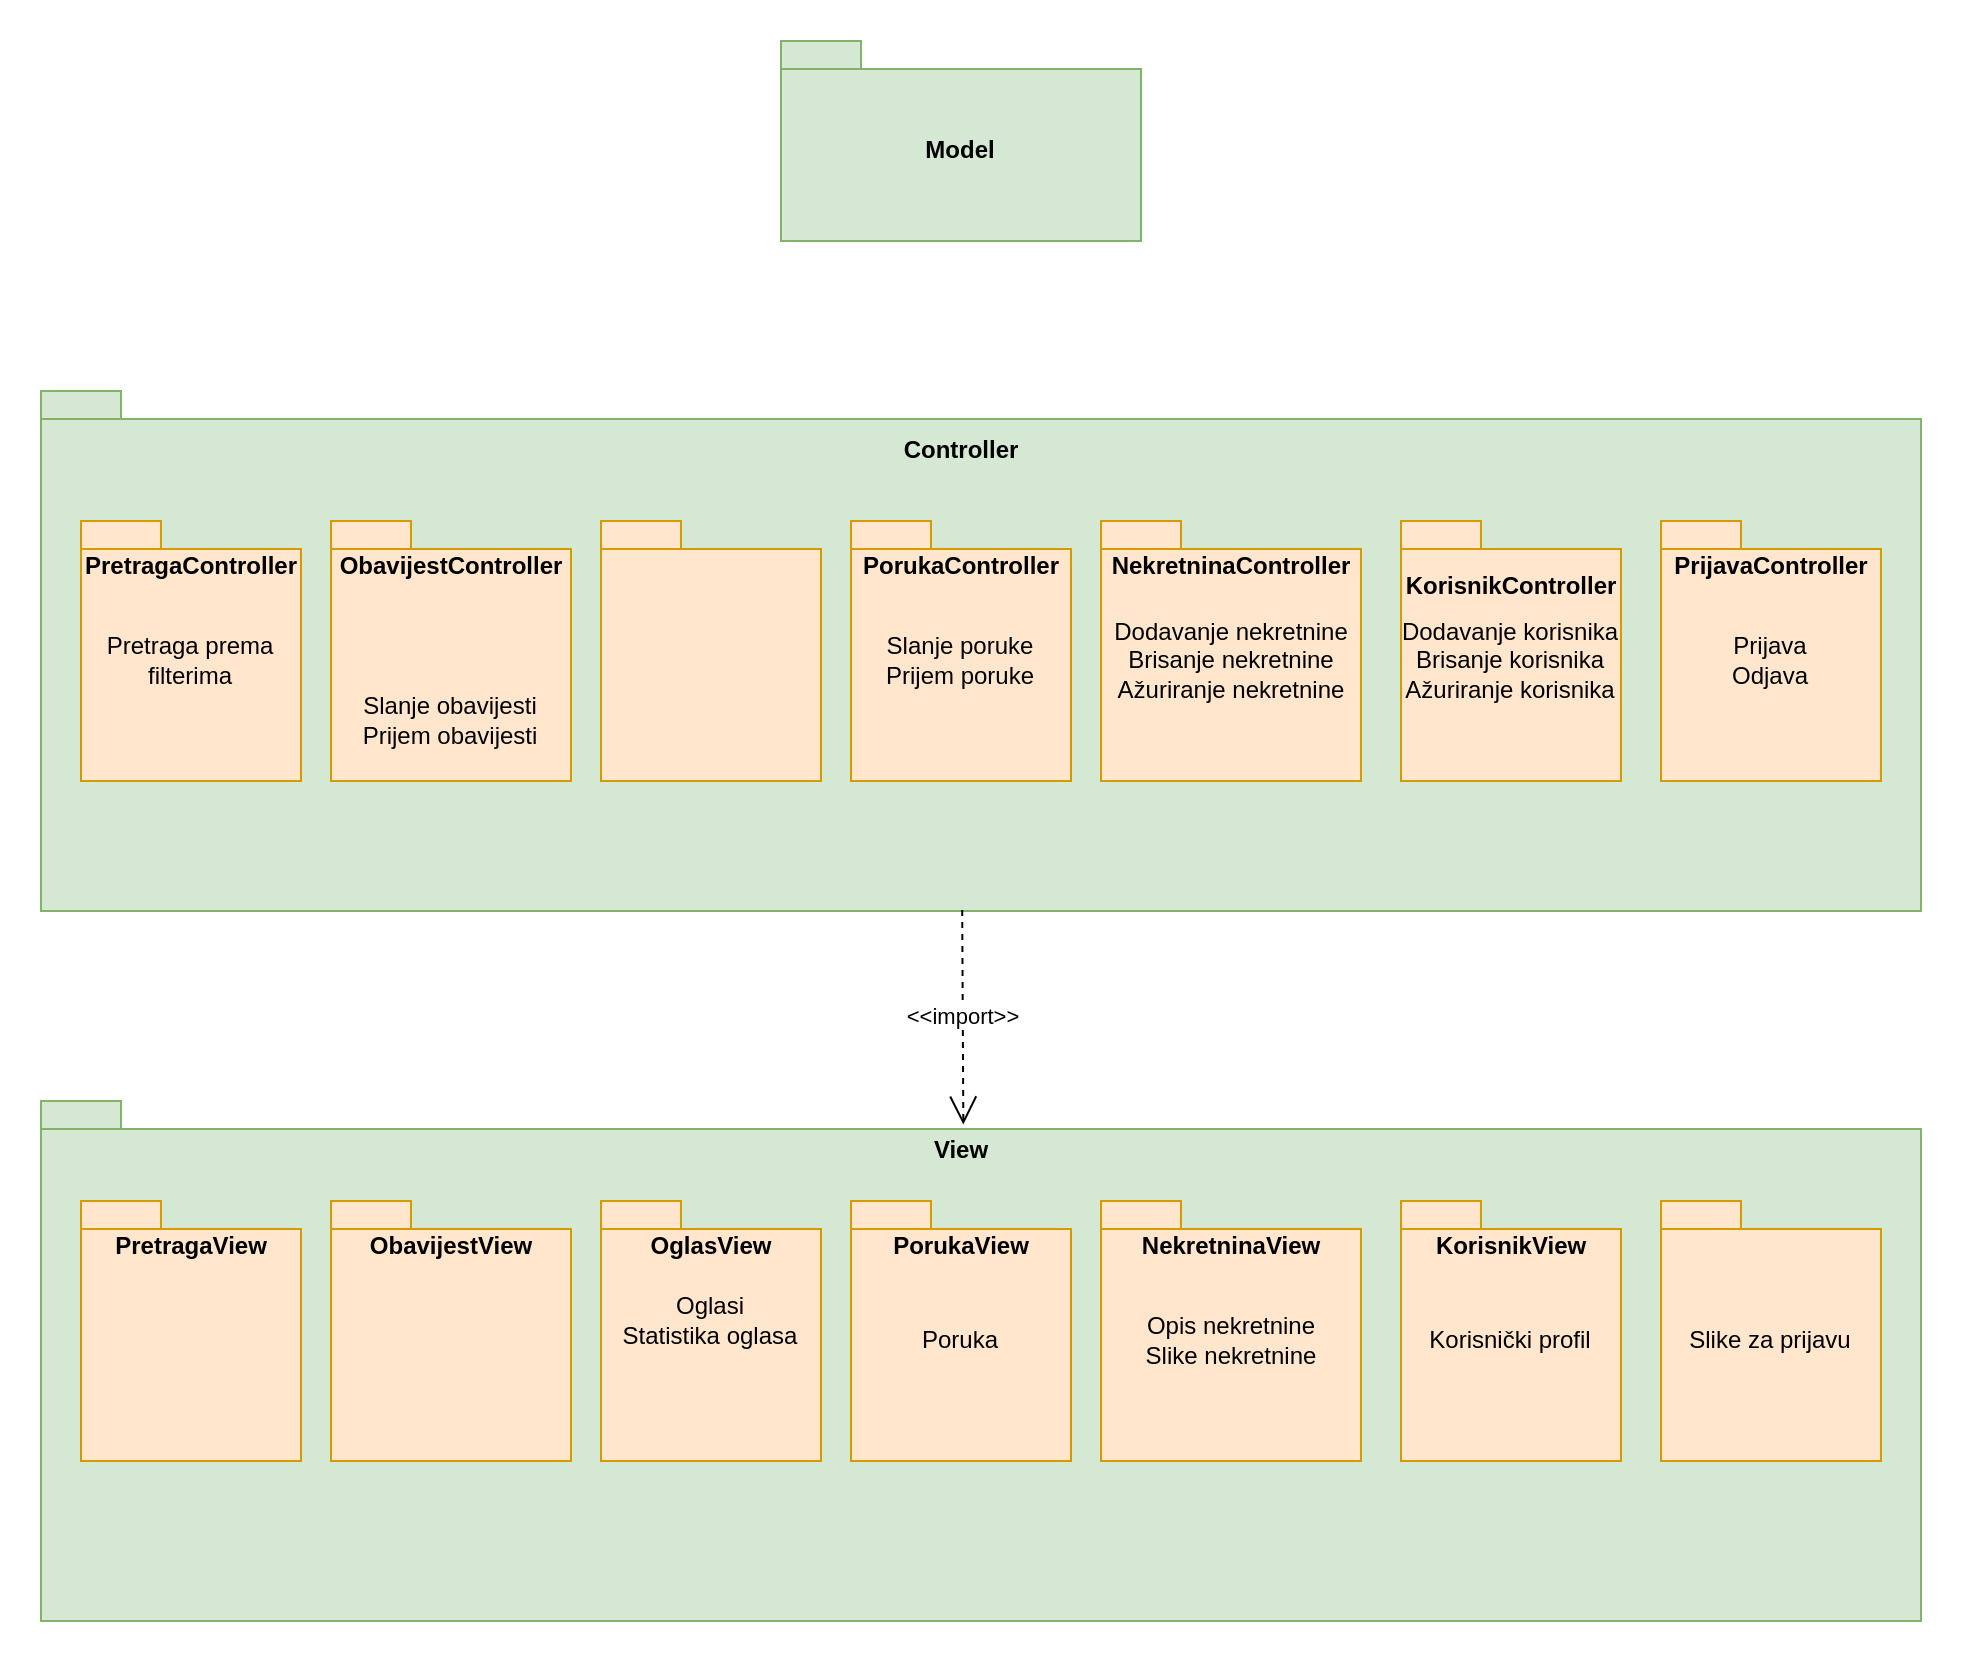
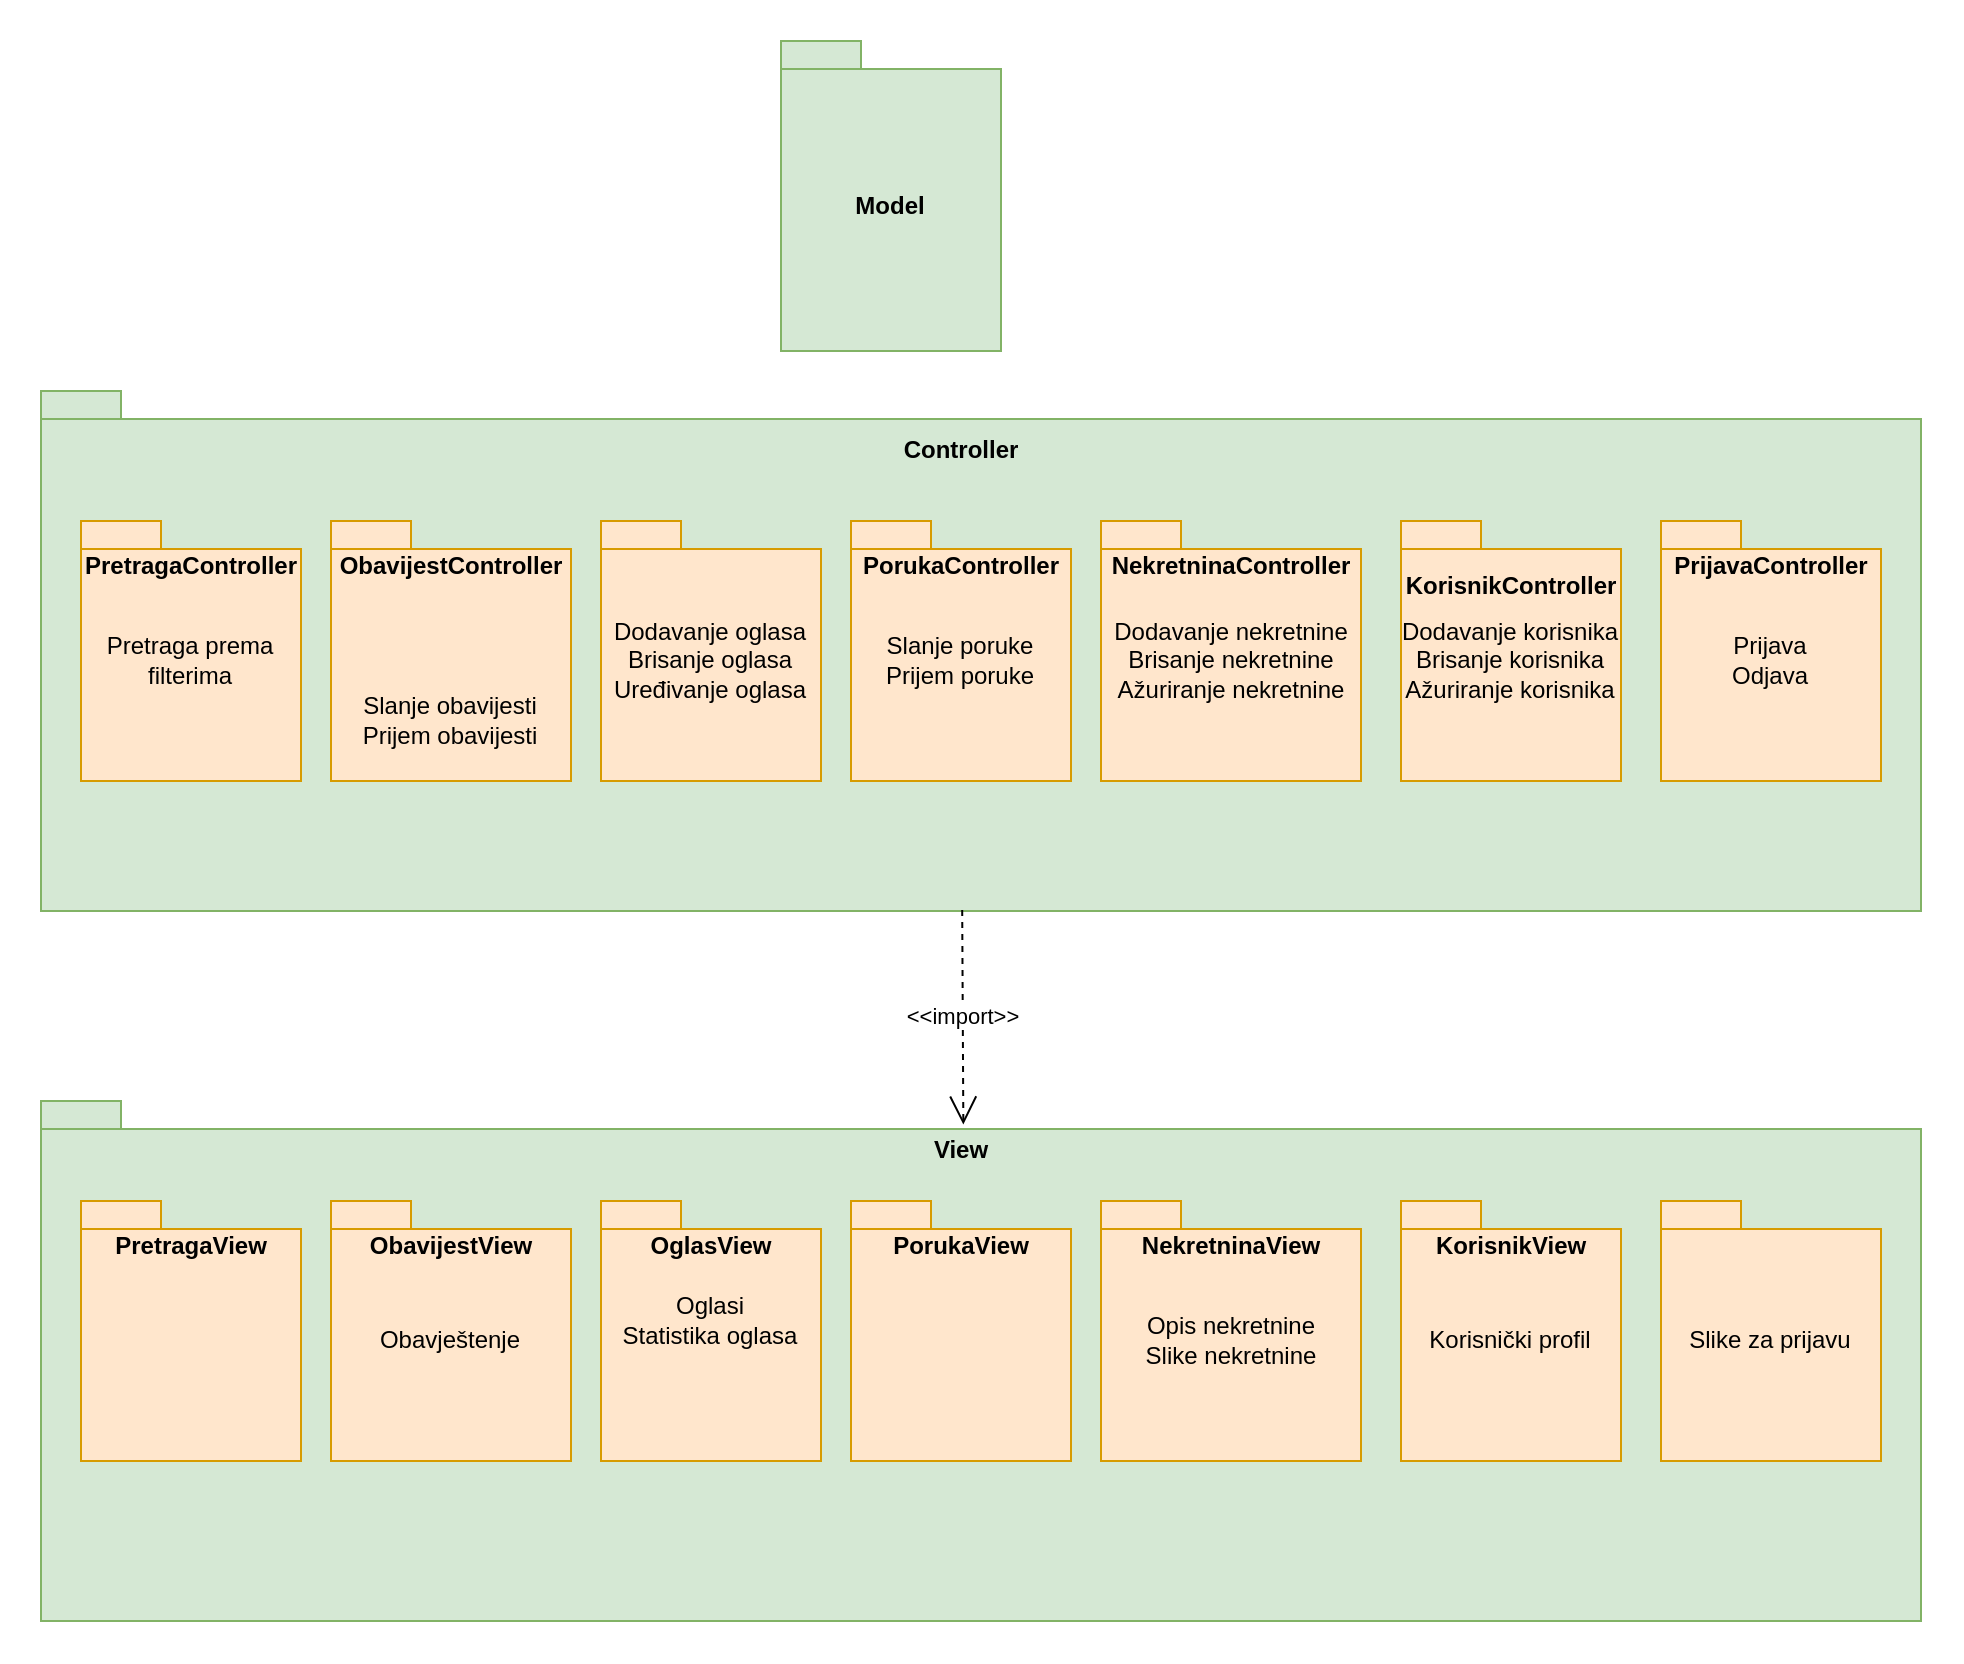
(961, 141) -> (891, 196)
none -> (711, 661)
none -> (451, 1341)
(961, 1341) -> none
